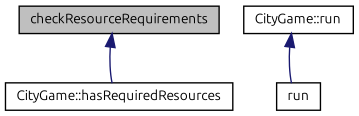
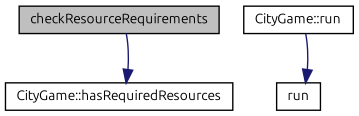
(110, 65) -> (128, 51)
(289, 65) -> (308, 51)
